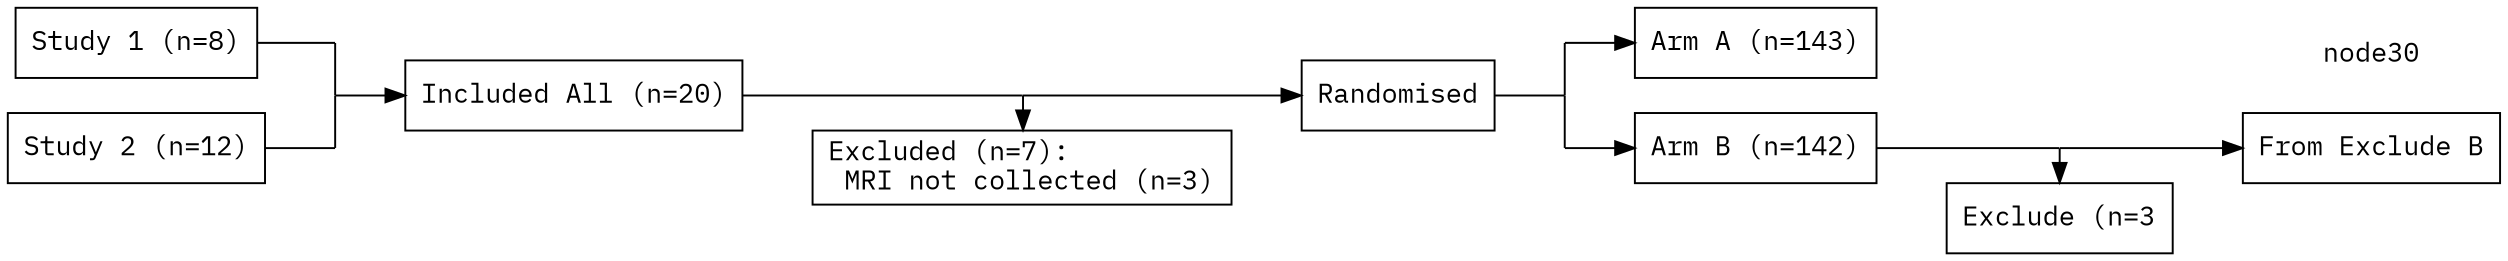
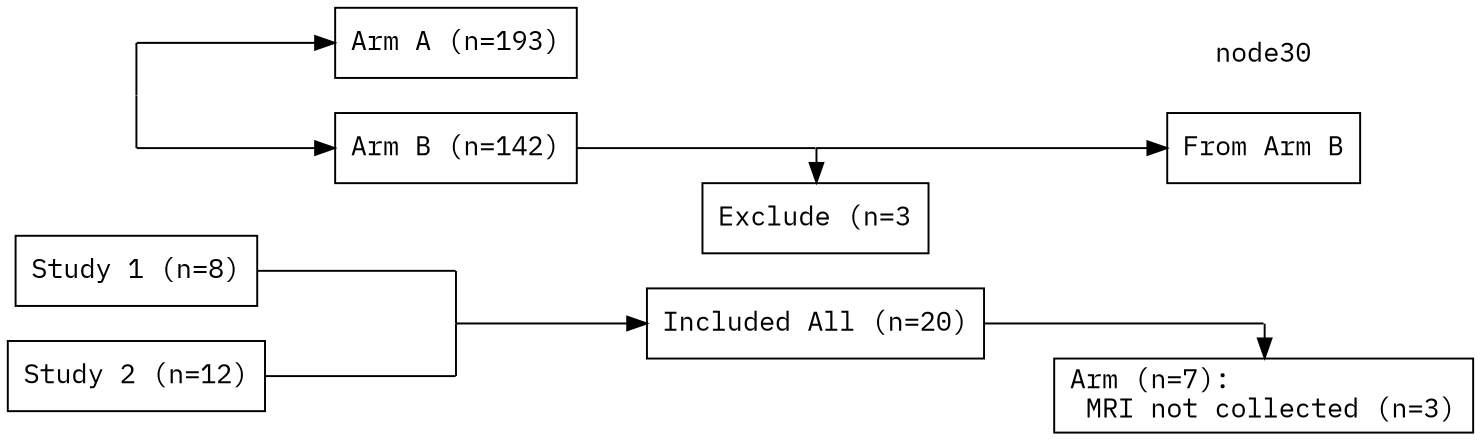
(1756, 43) -> (456, 43)
(1398, 95) -> none
(2371, 148) -> (1264, 148)
(1022, 168) -> (1264, 396)
